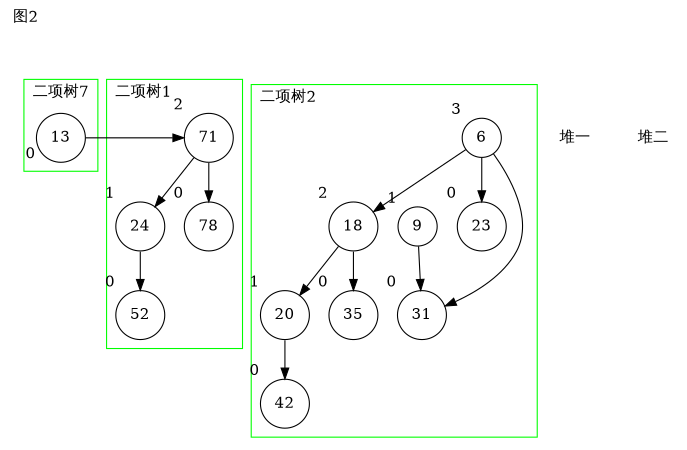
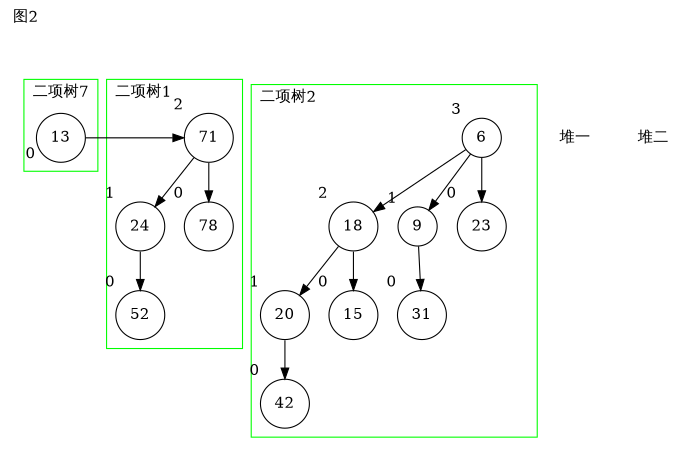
(521, 240) -> (453, 178)
(353, 315) -> (353, 315)
